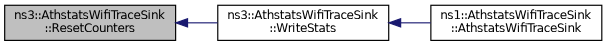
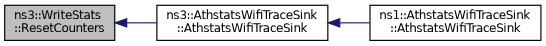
(90, 23) -> (60, 23)
(303, 23) -> (242, 23)
